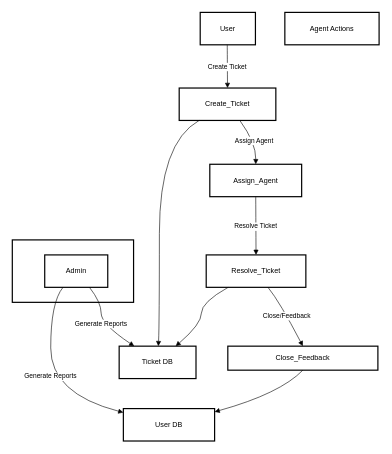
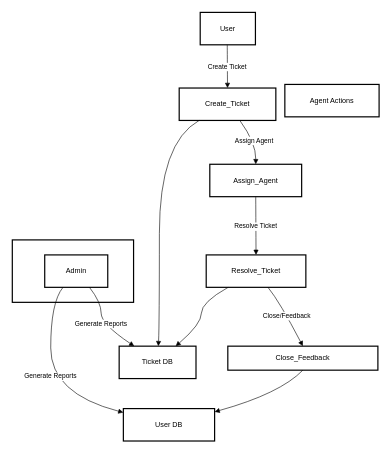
(332, 29) -> (332, 101)
